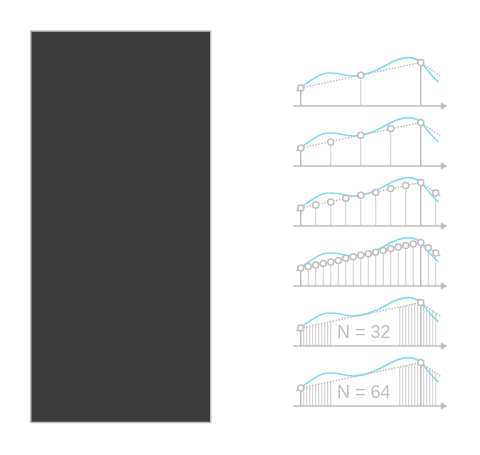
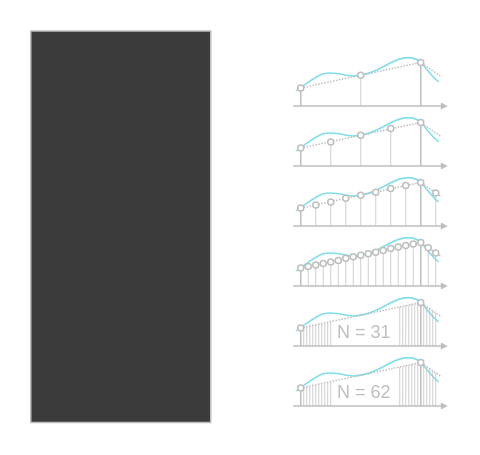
(365, 332) -> (365, 332)
(365, 392) -> (365, 392)
